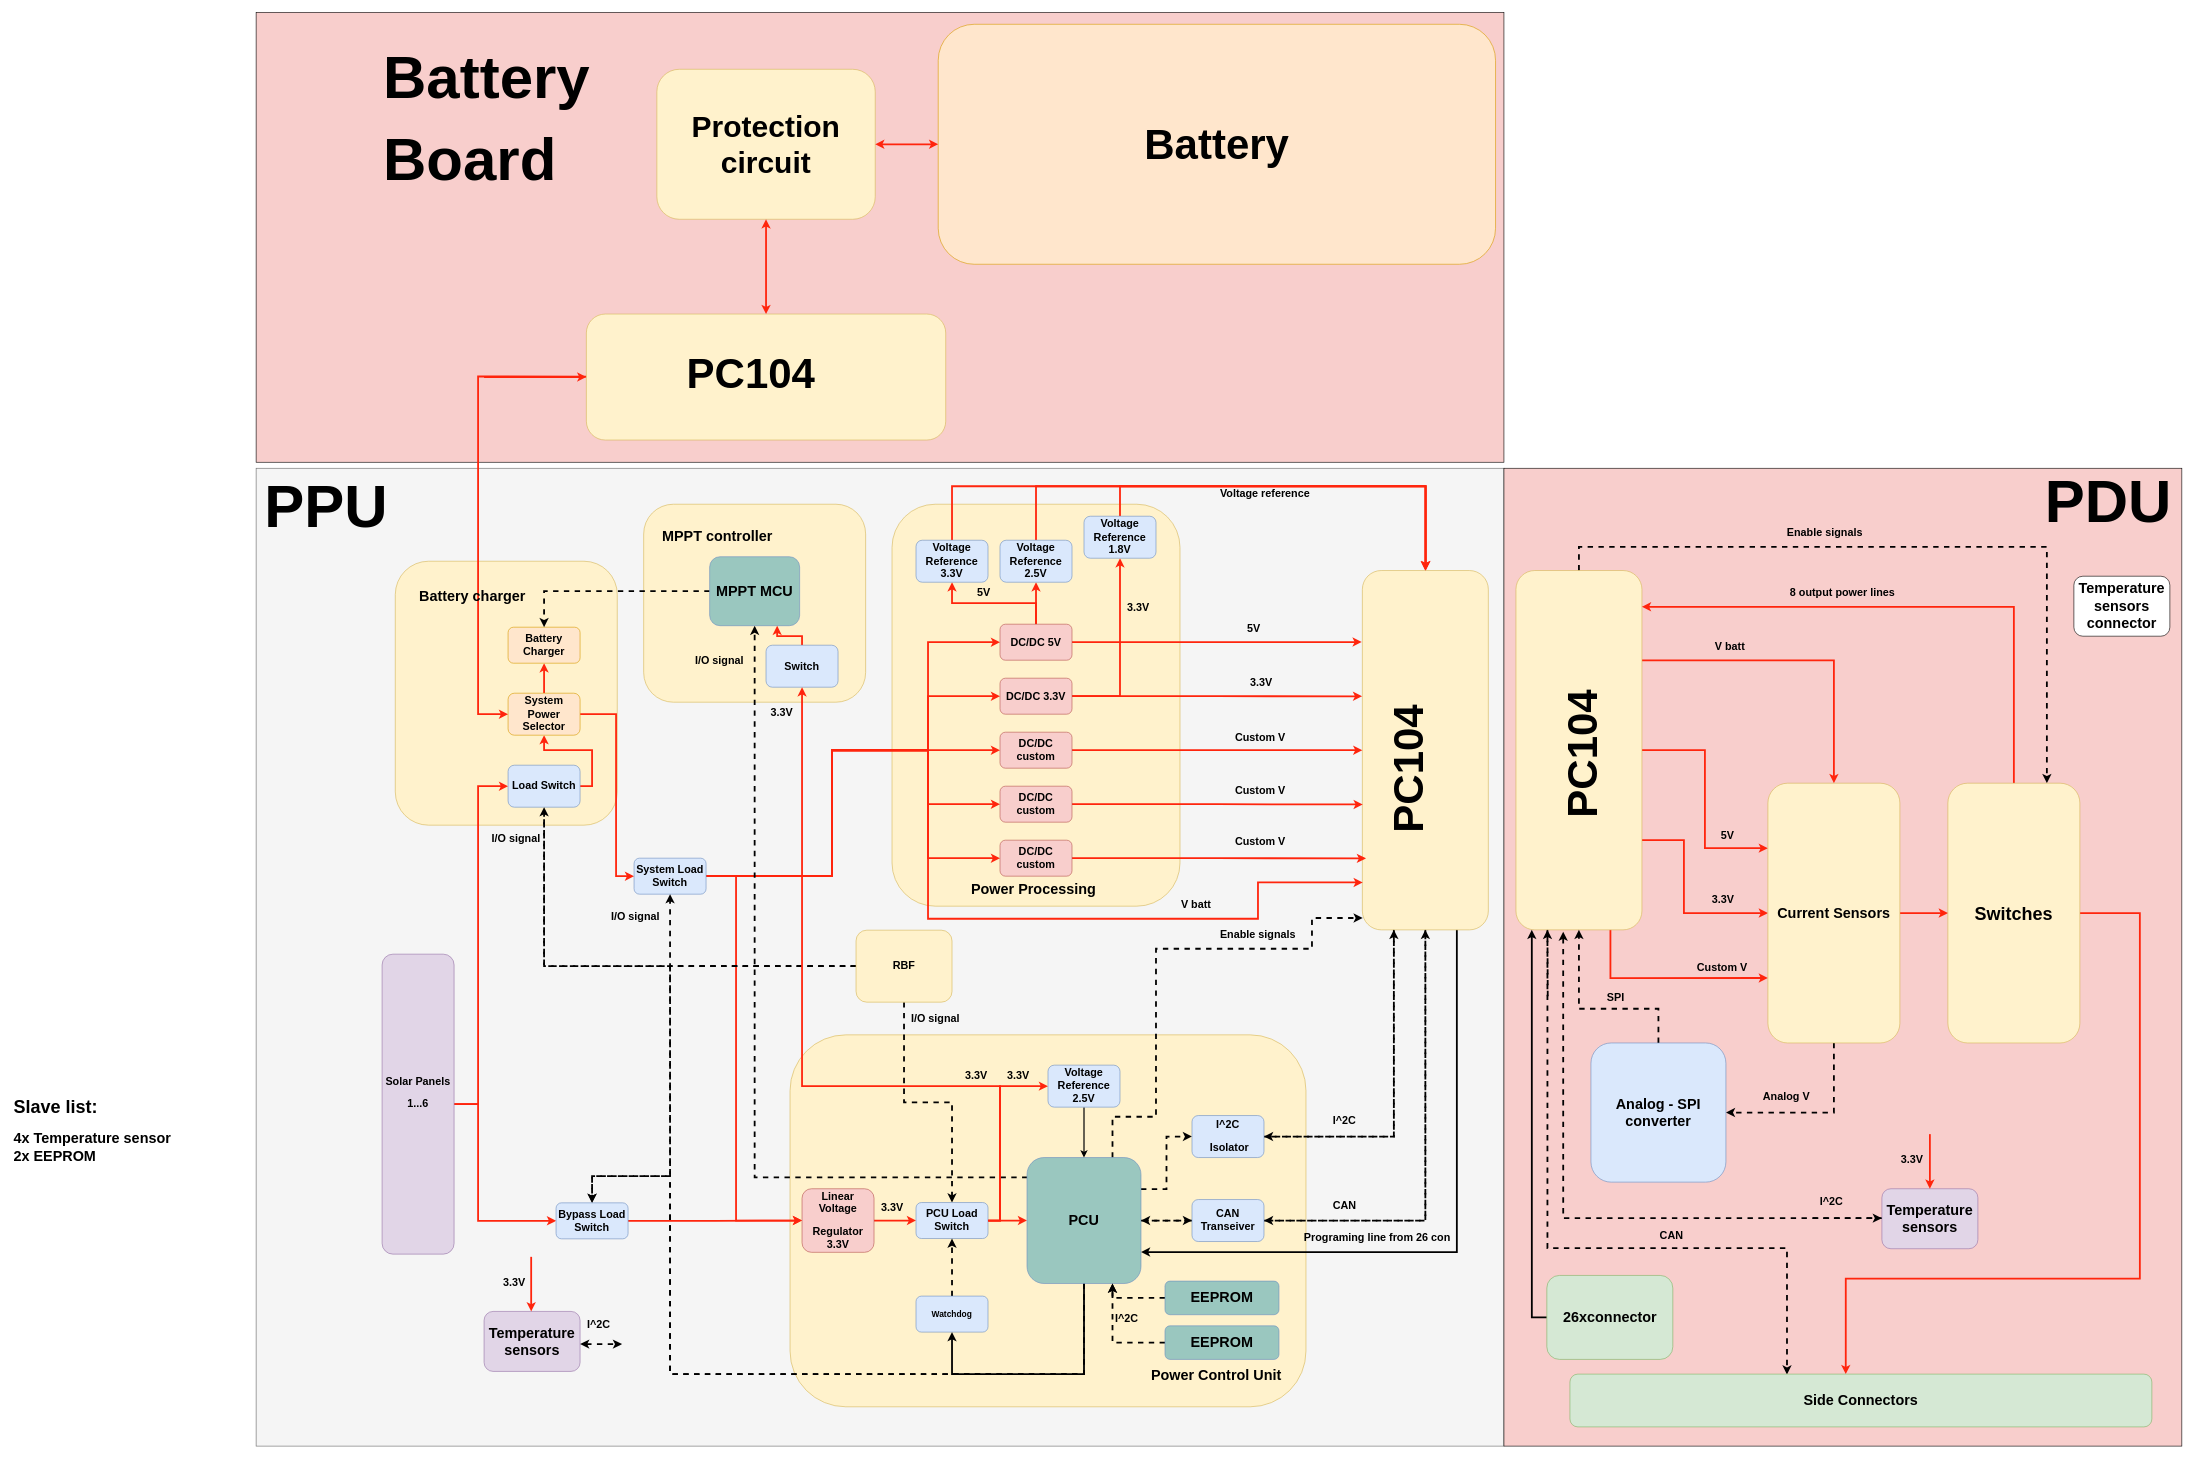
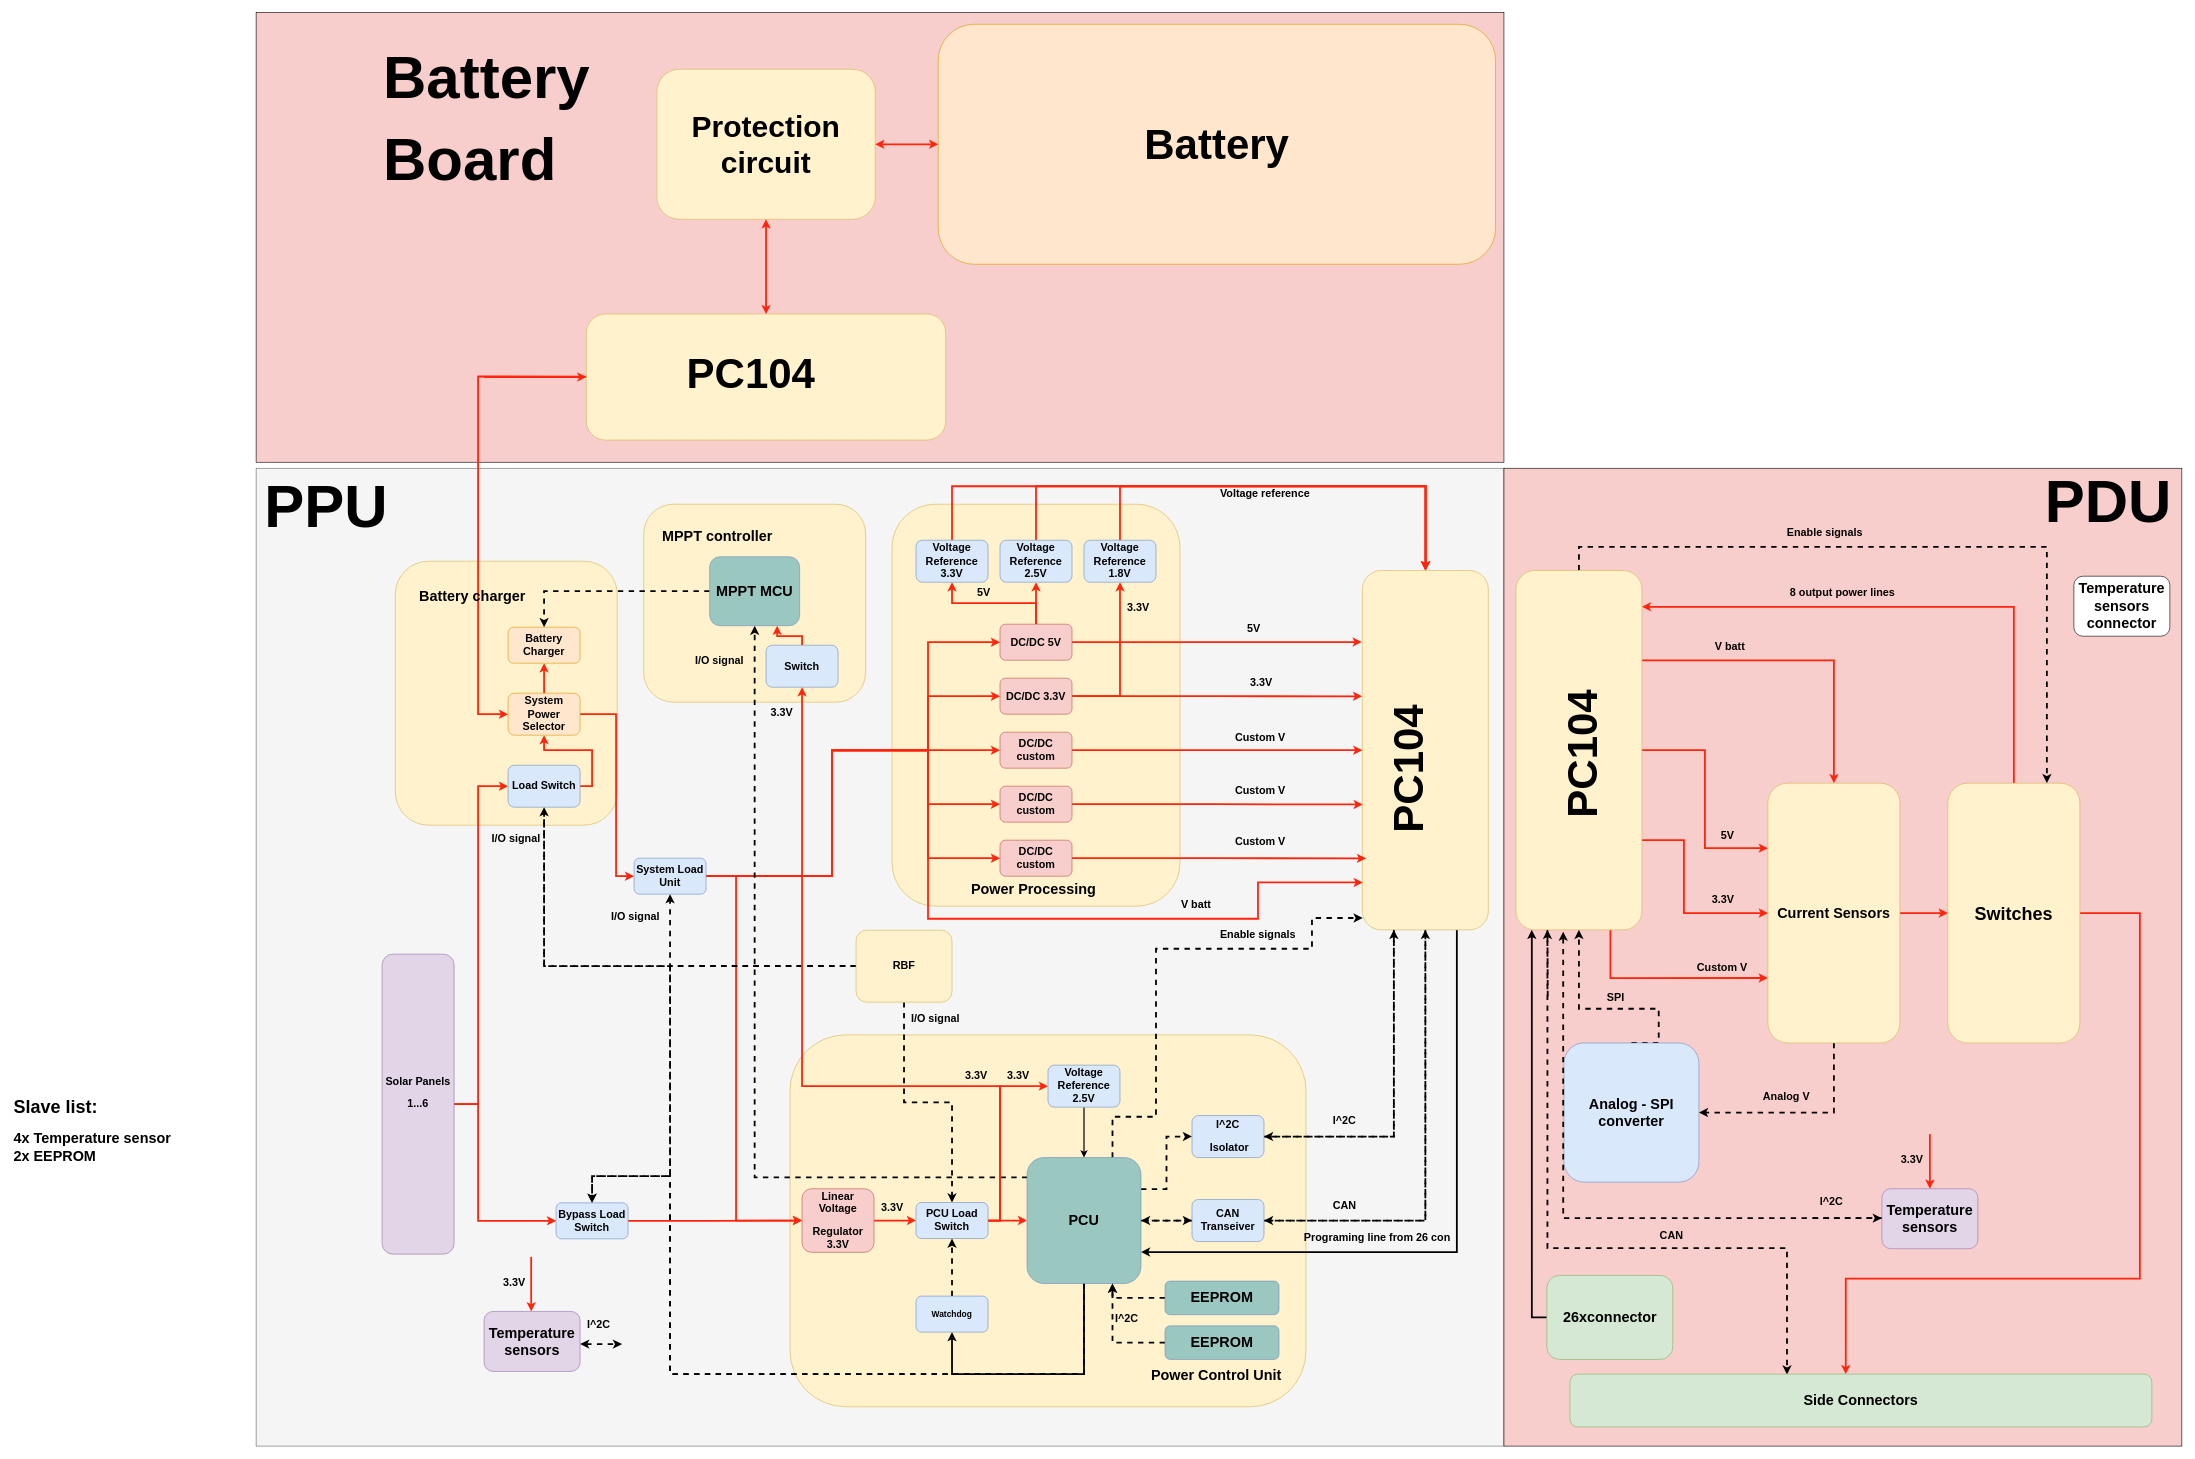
(1120, 537) -> (1120, 561)
(670, 876) -> (670, 876)
(1658, 1113) -> (1631, 1113)
